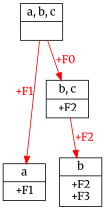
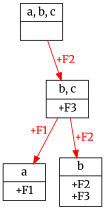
(65, 60) -> (65, 60)
(33, 98) -> (48, 137)
(67, 108) -> (67, 108)
